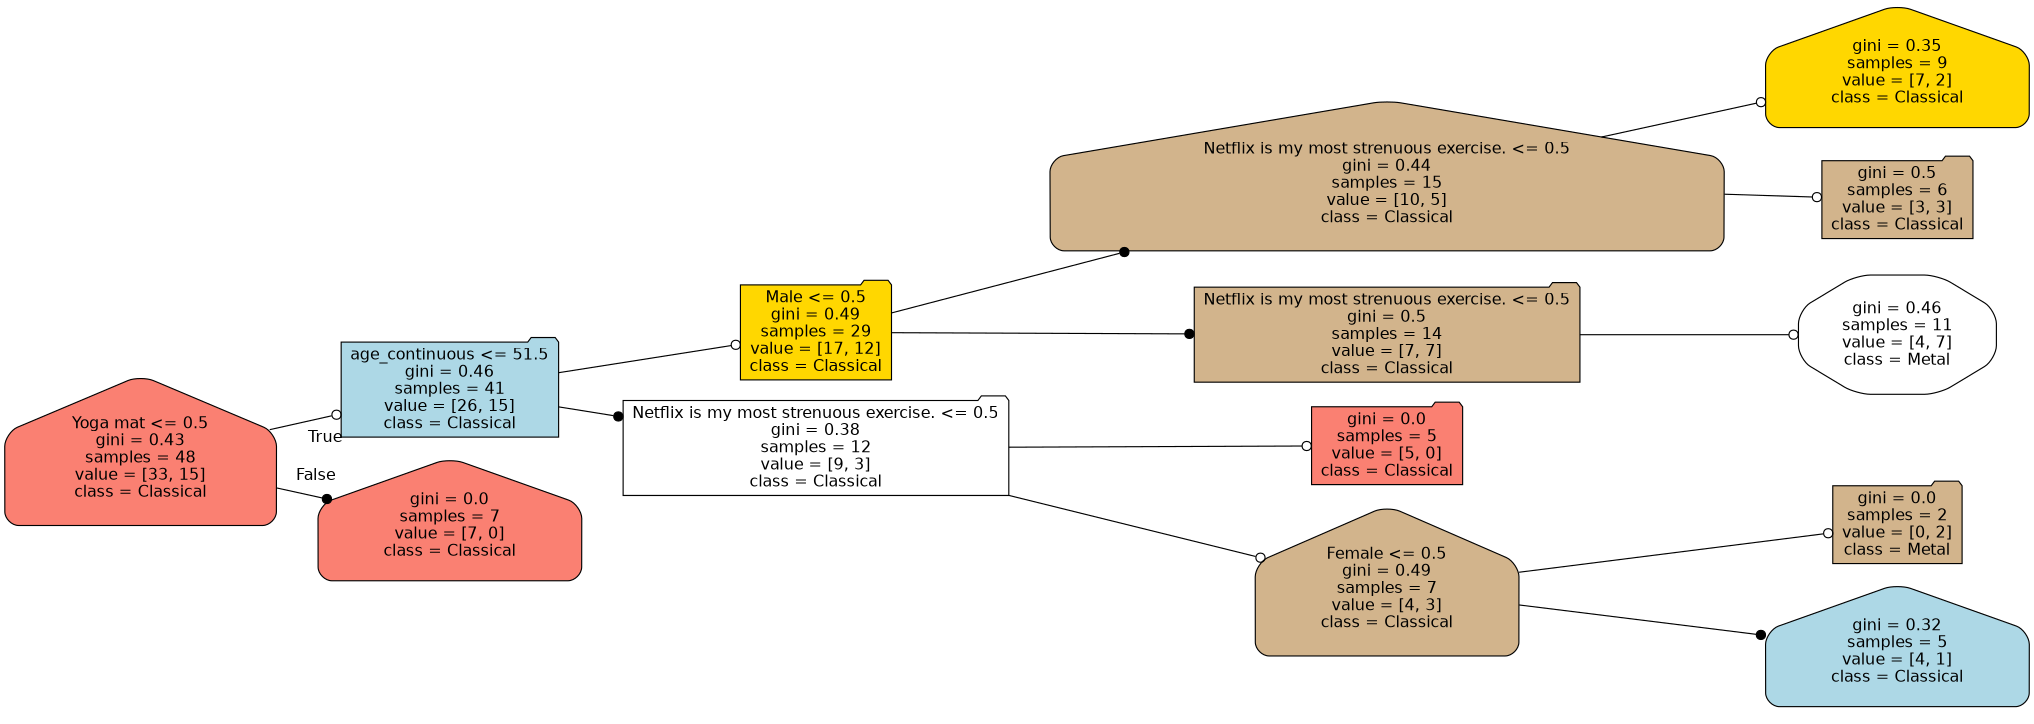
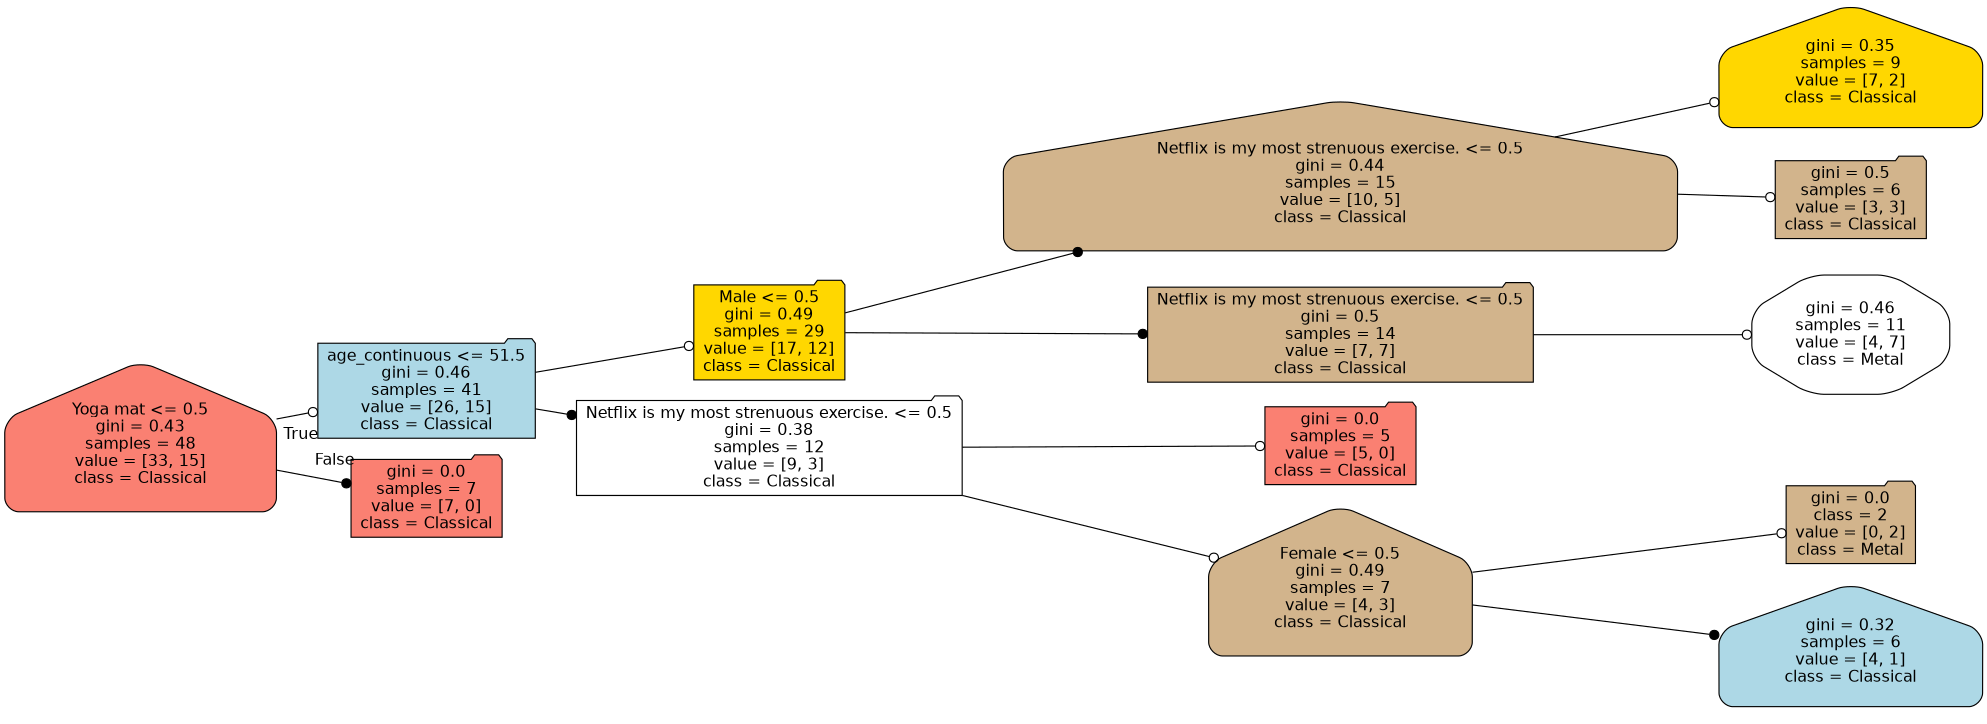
(1897, 525) -> (1851, 525)
(450, 526) -> (427, 498)
(1897, 652) -> (1851, 652)
